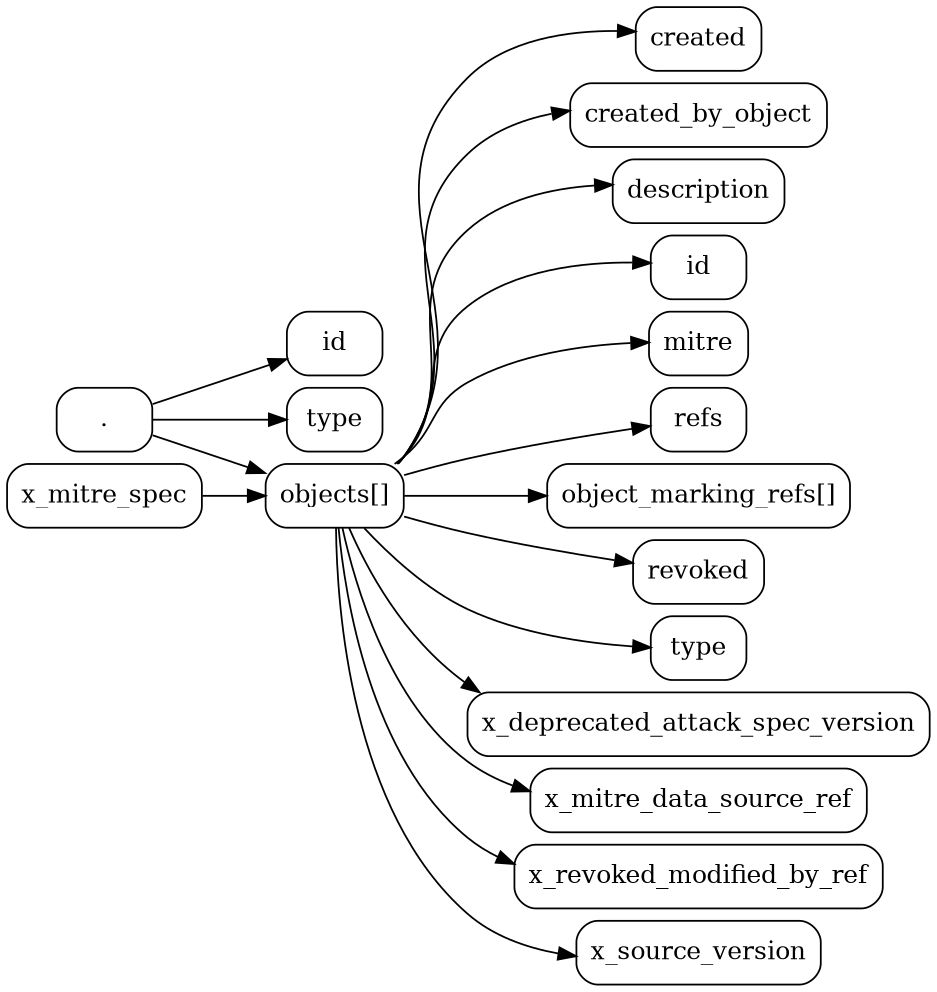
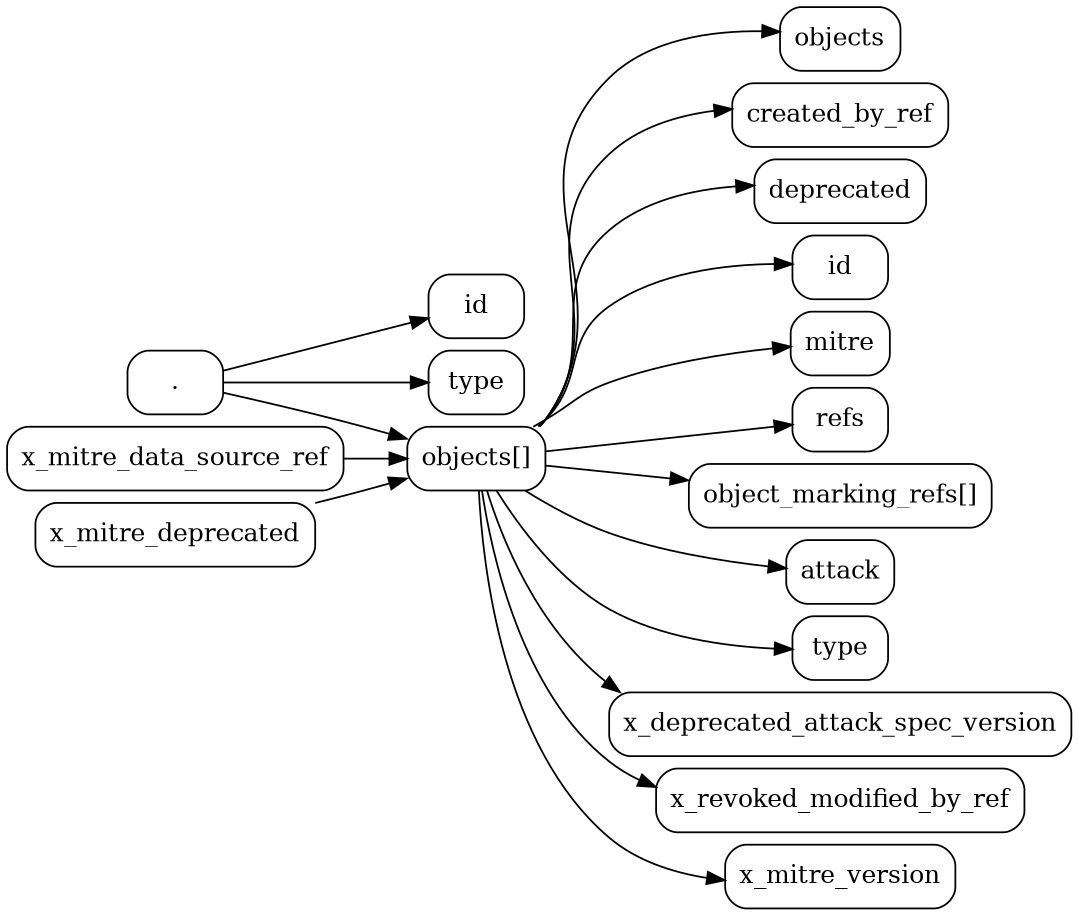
(699, 39) -> (840, 39)
(699, 115) -> (840, 115)
(699, 191) -> (840, 191)
(104, 496) -> (175, 535)
(699, 572) -> (840, 572)
(398, 678) -> (367, 459)
(699, 953) -> (840, 877)
